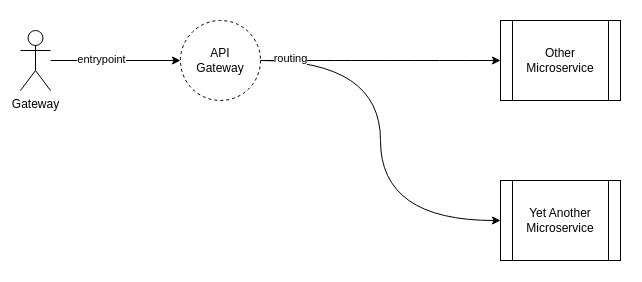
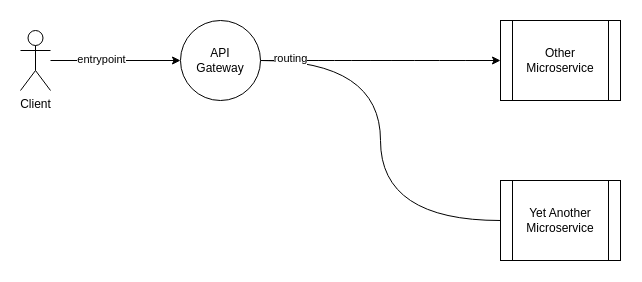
(221, 61) -> (221, 61)
(36, 105) -> (36, 105)
(492, 220) -> (495, 220)
